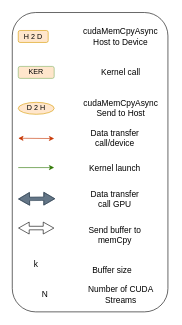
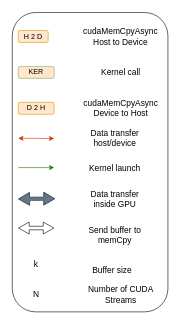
(36, 108) -> (36, 108)
(121, 108) -> (121, 108)
(115, 138) -> (115, 138)
(115, 200) -> (115, 200)
(45, 294) -> (36, 294)
